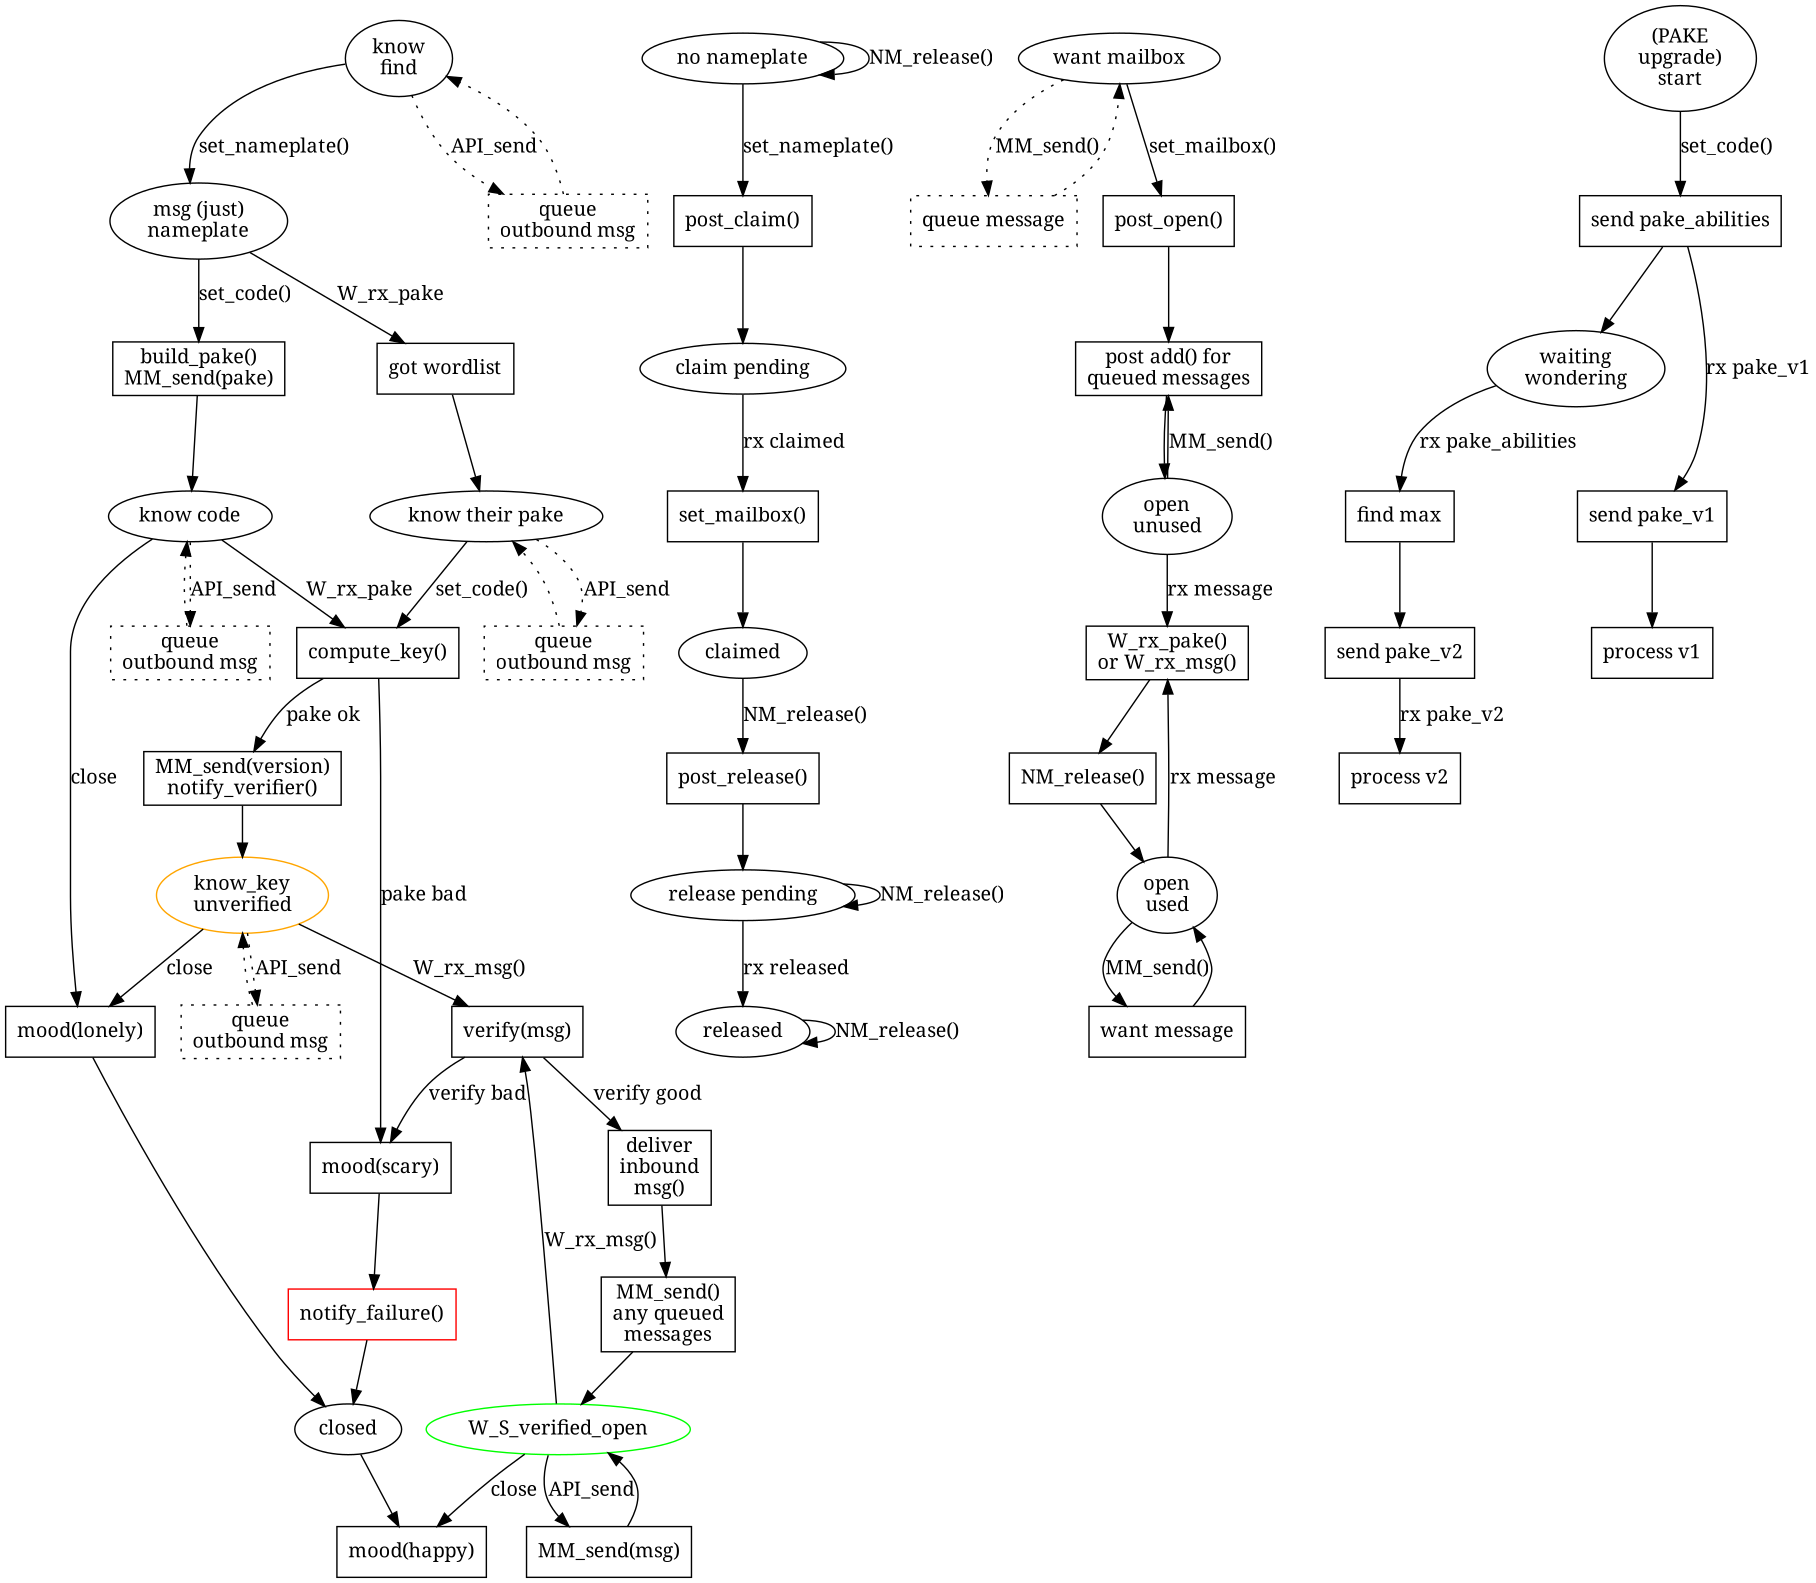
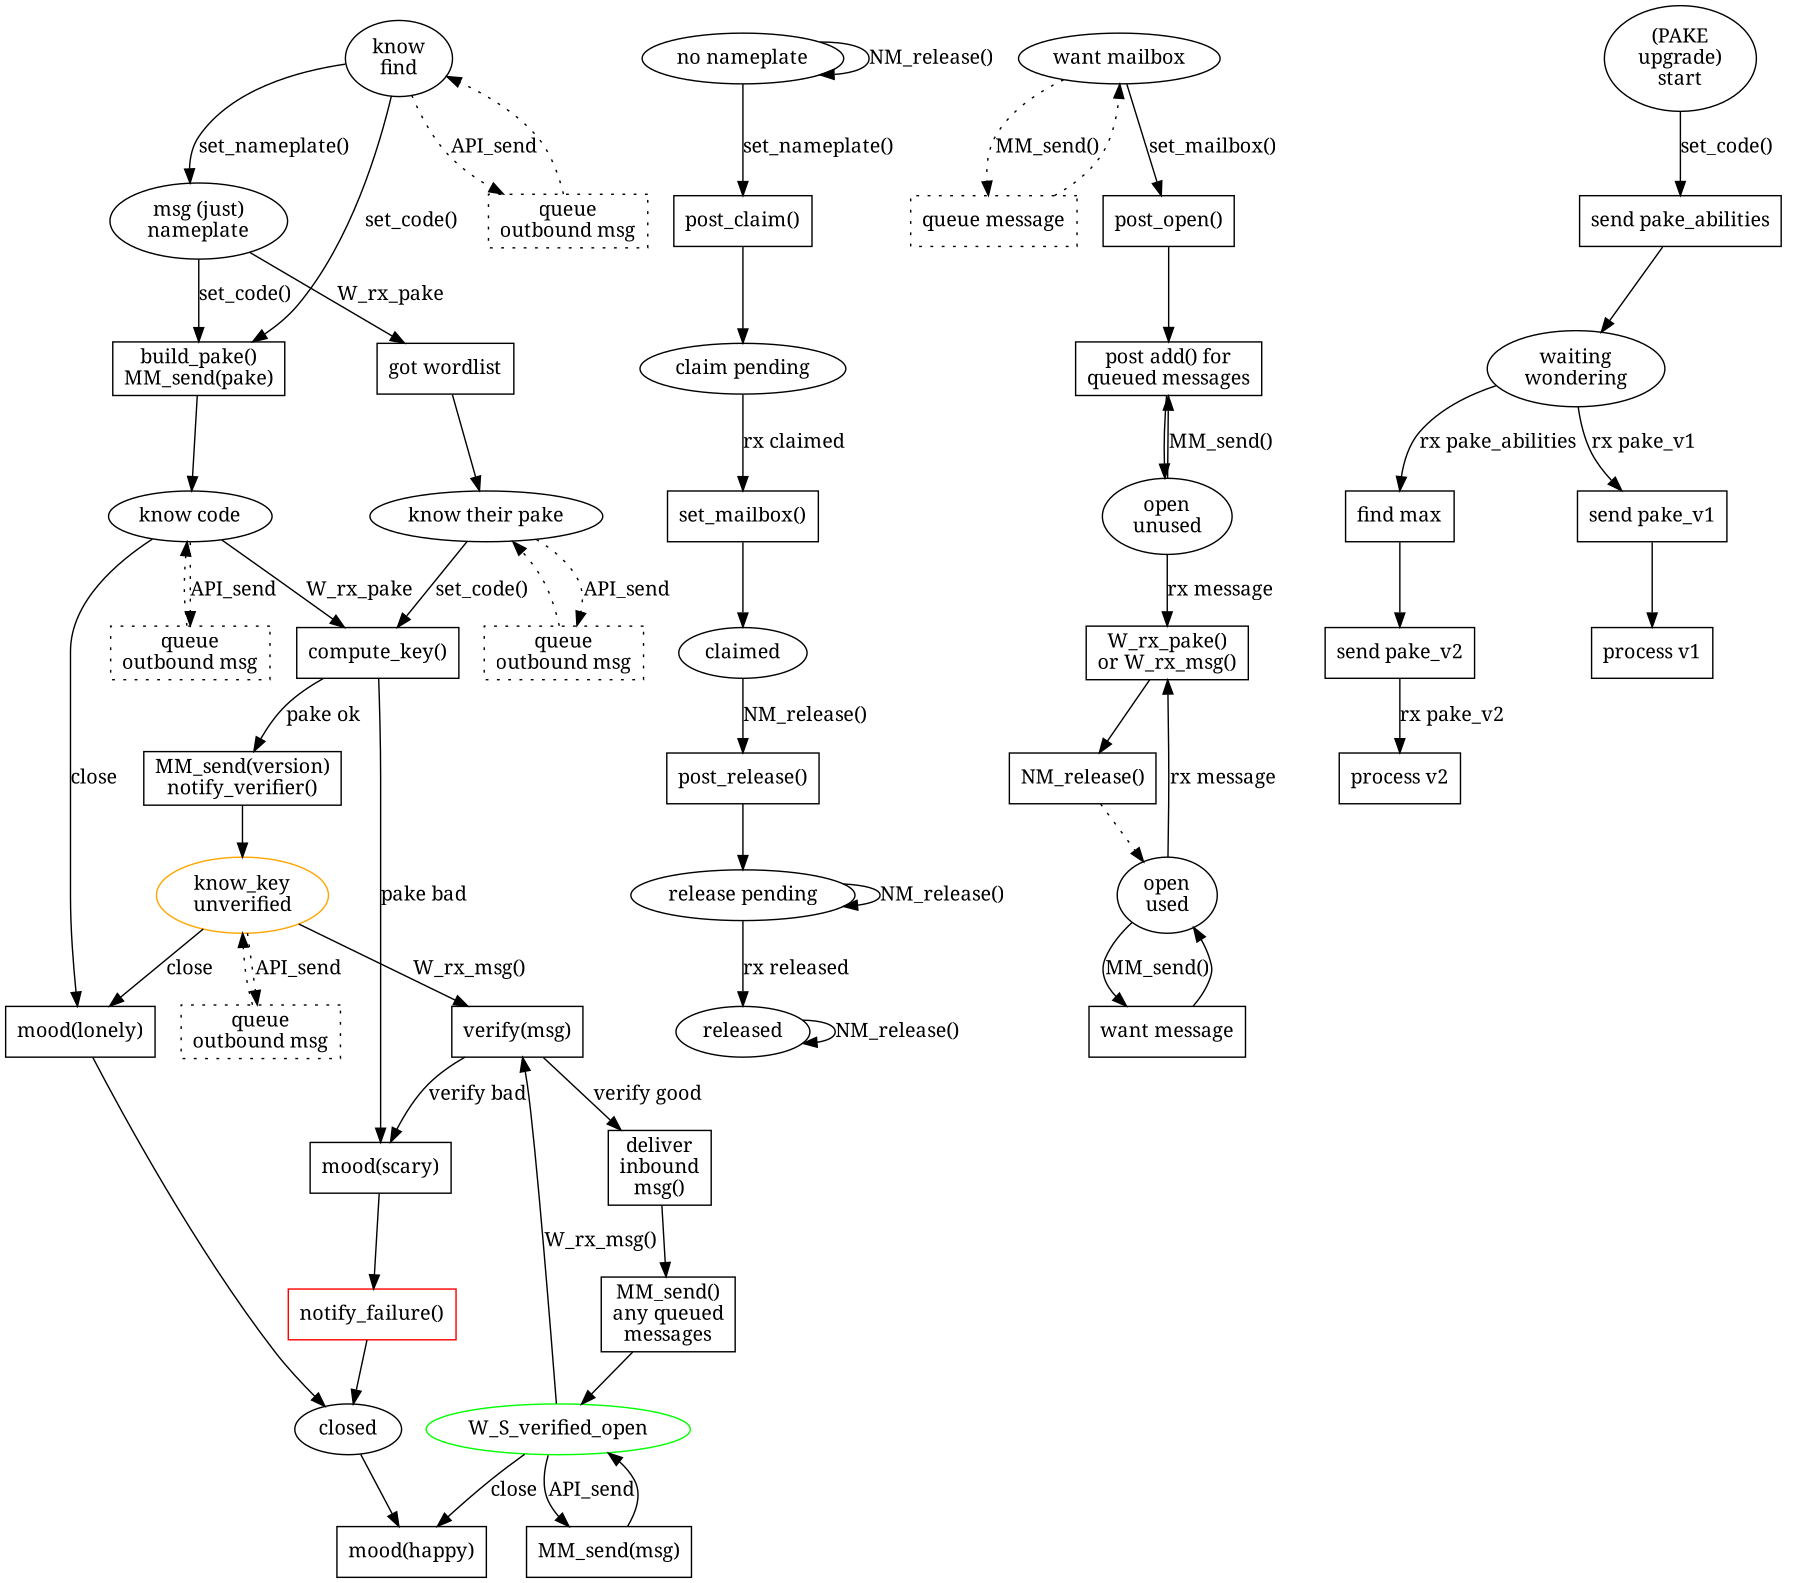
none -> (347, 226)
(1706, 364) -> (1588, 446)
(1118, 827) -> (1118, 827)
